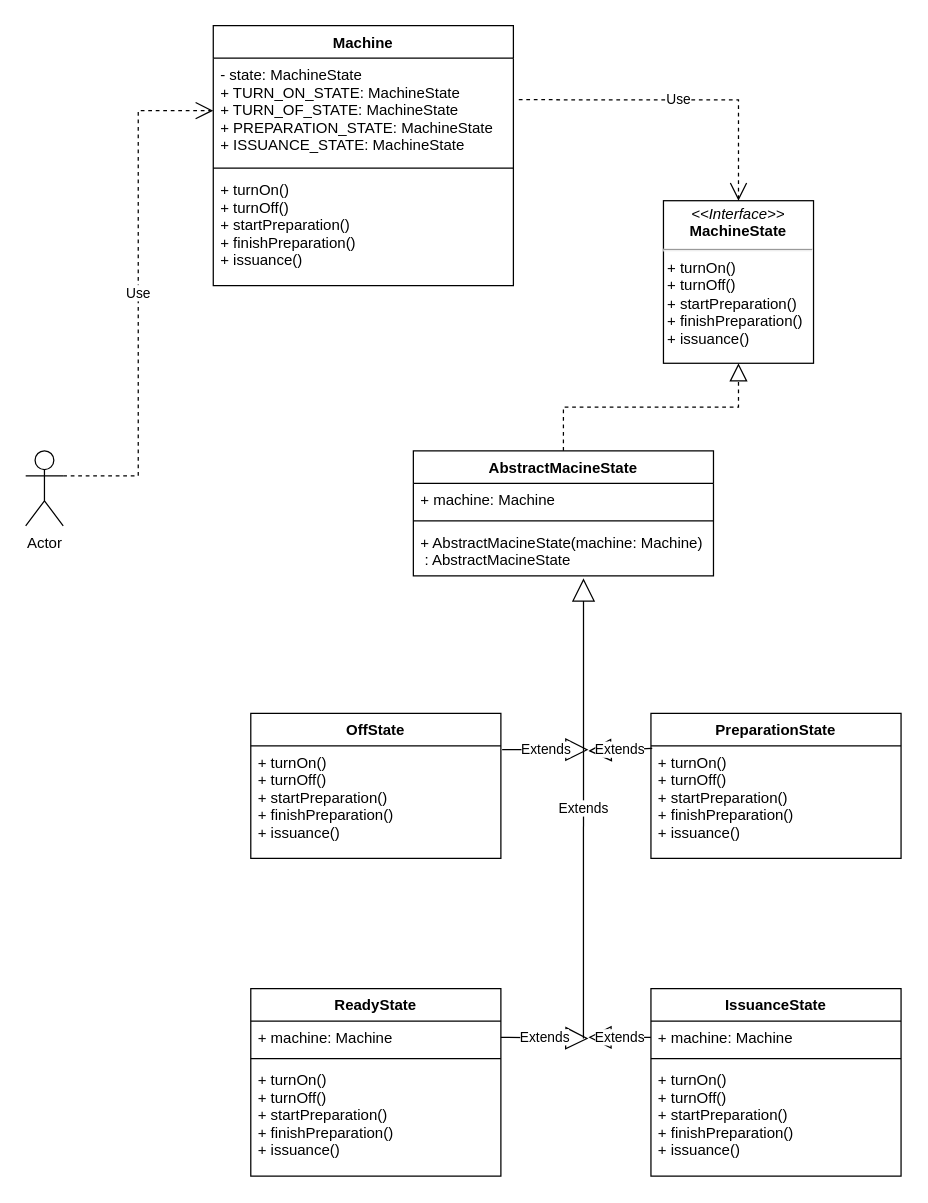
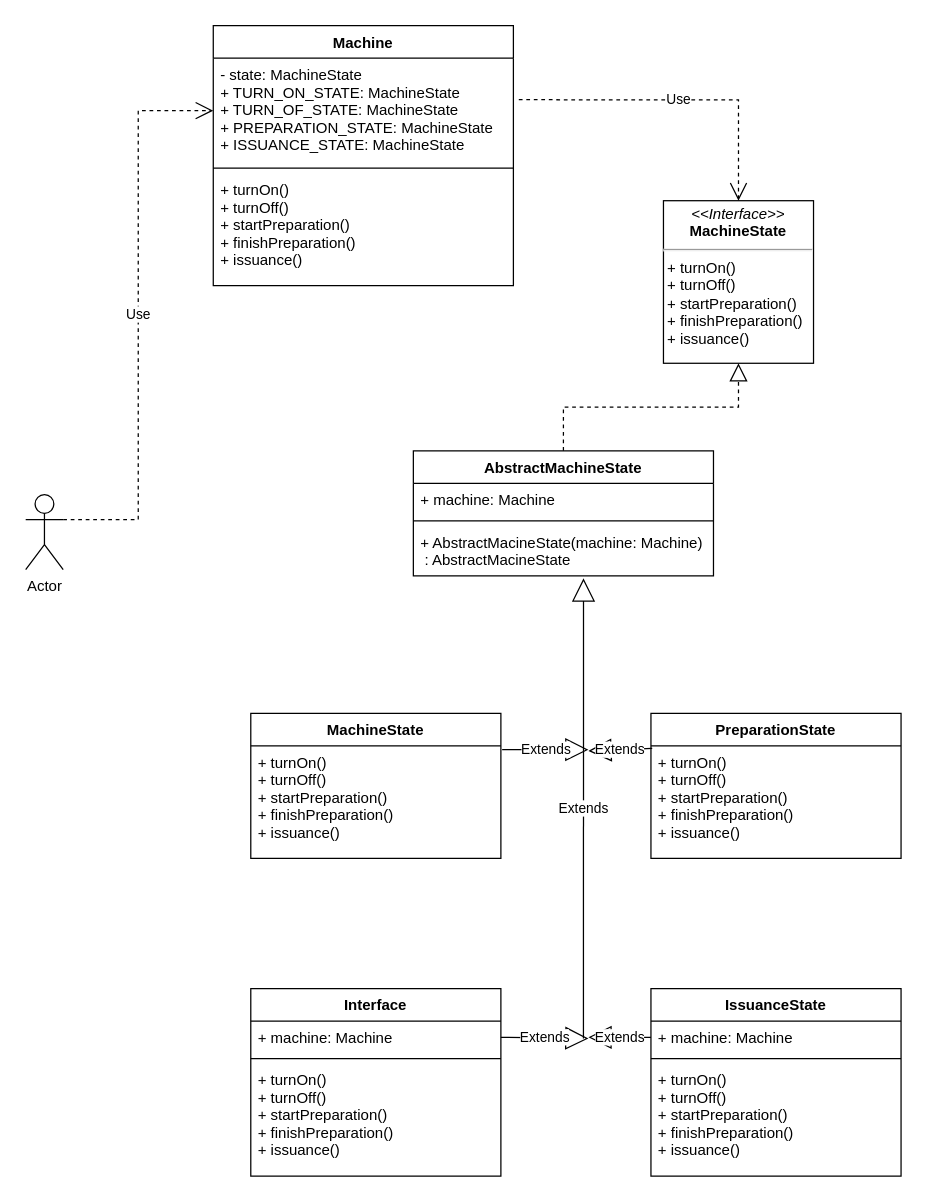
(563, 468) -> (563, 468)
(44, 488) -> (44, 532)
(375, 730) -> (375, 730)
(375, 1005) -> (375, 1005)
